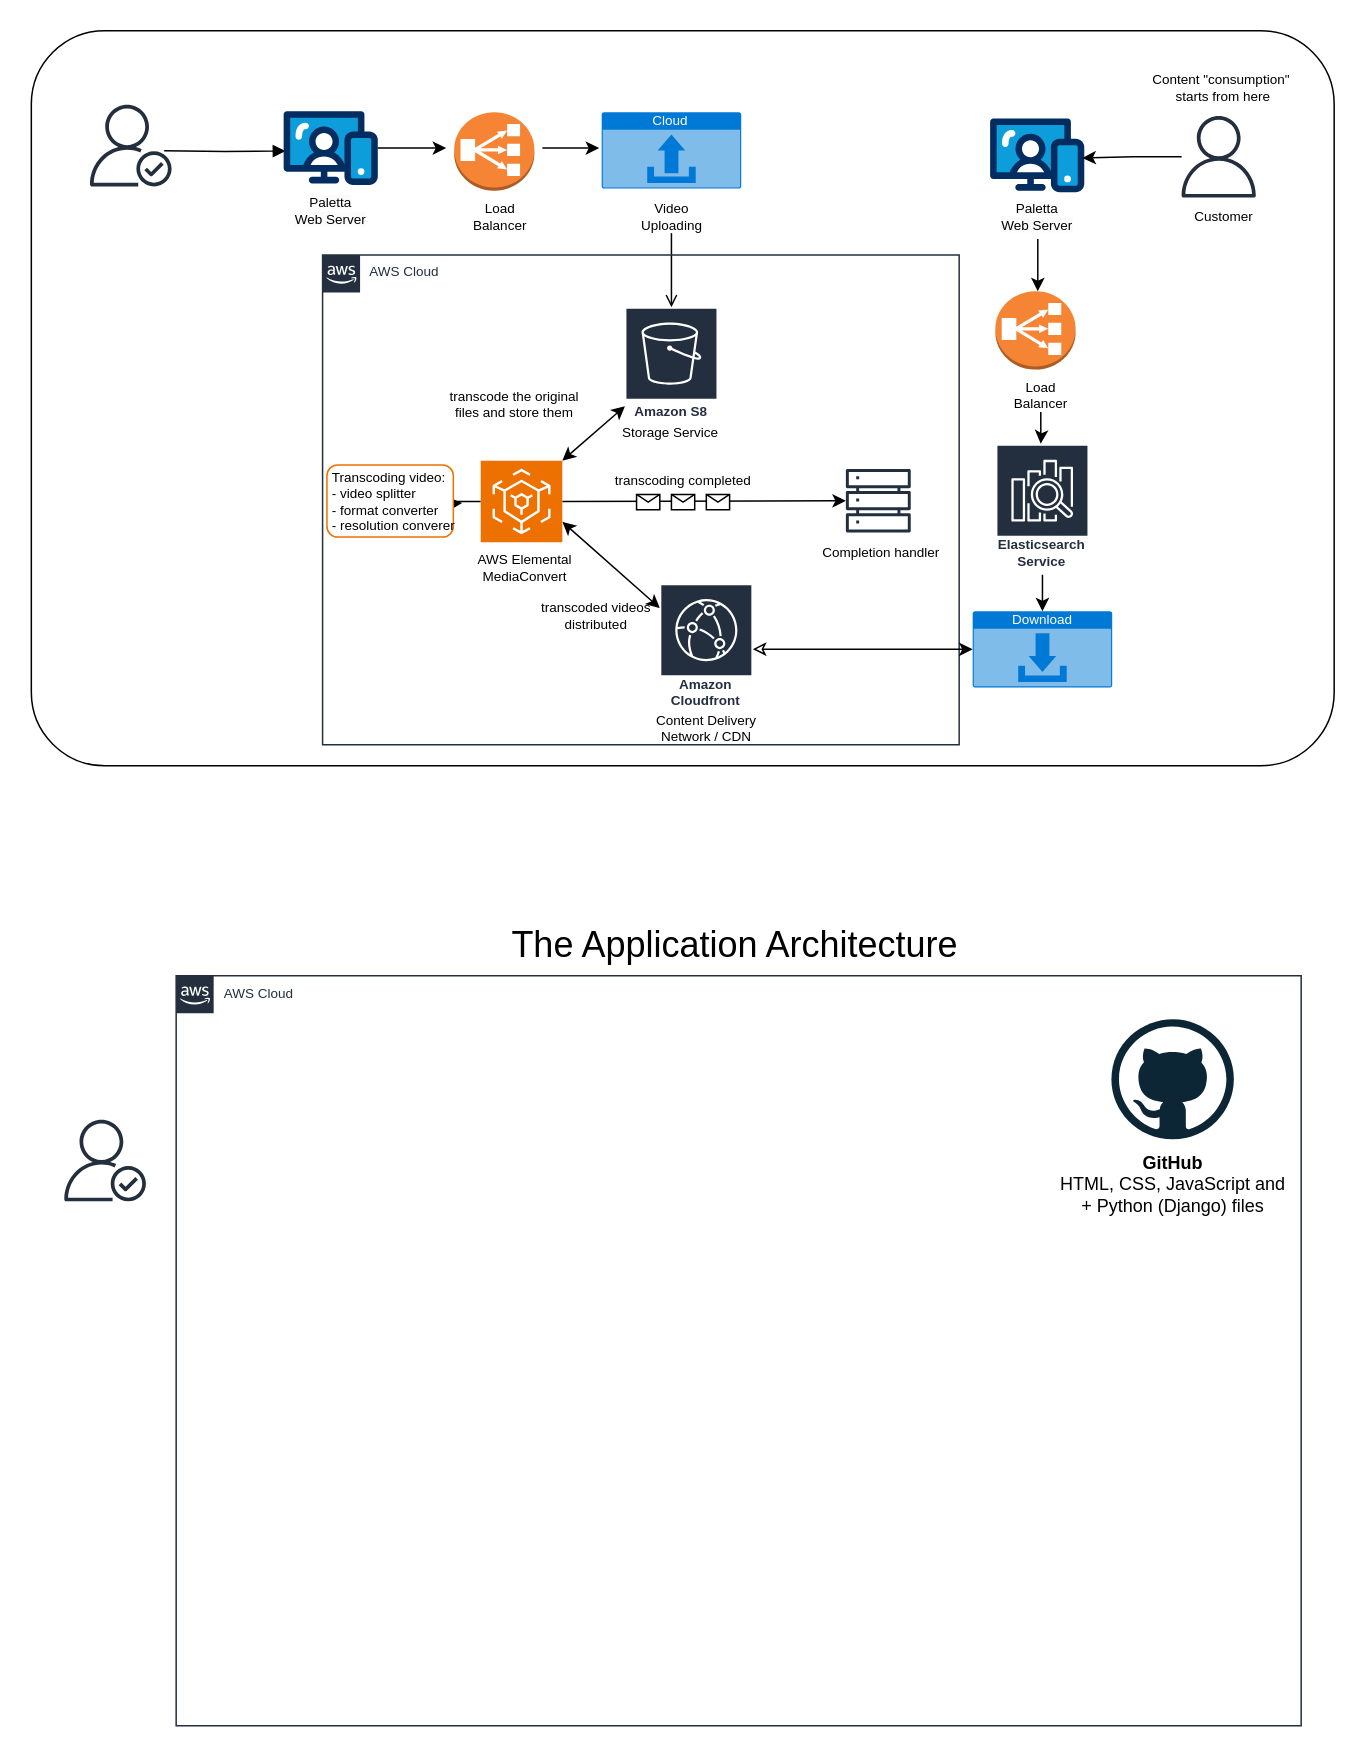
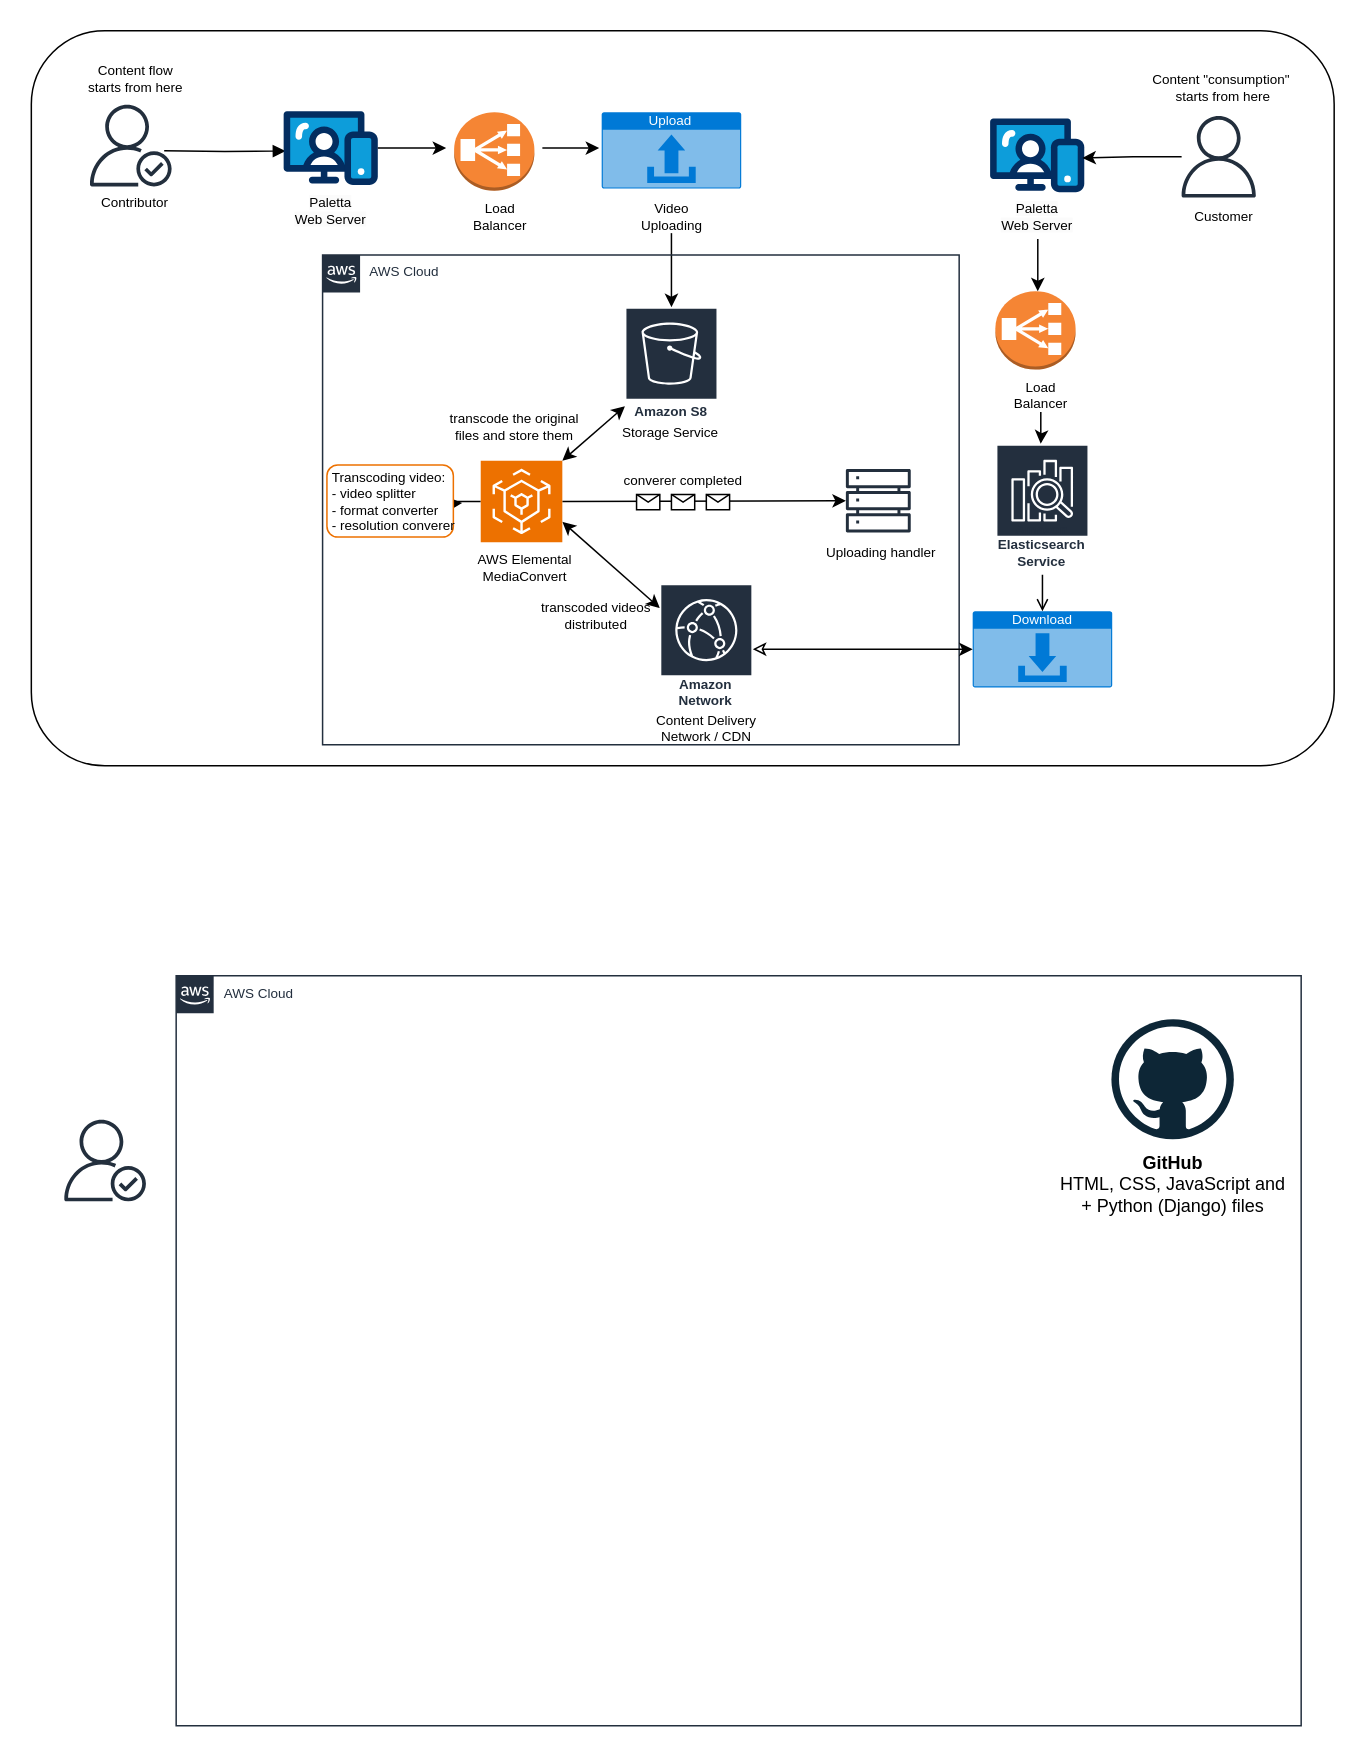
none -> (135, 79)
(671, 121) -> (671, 121)
none -> (135, 204)
(671, 298) -> (671, 296)
(514, 404) -> (514, 427)
(683, 481) -> (683, 481)
(881, 553) -> (881, 553)
(1042, 600) -> (1042, 602)
(706, 693) -> (706, 693)
(735, 946) -> none
